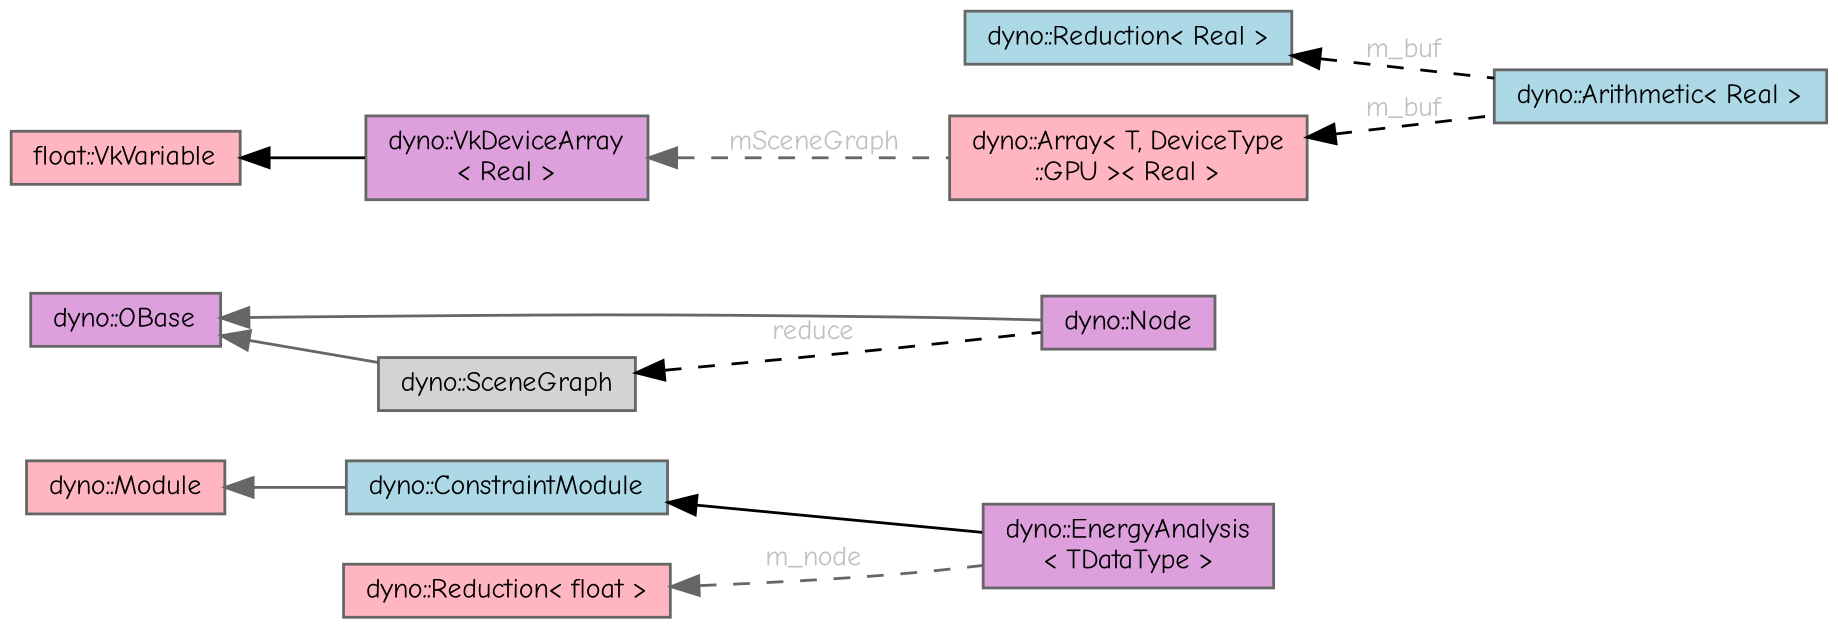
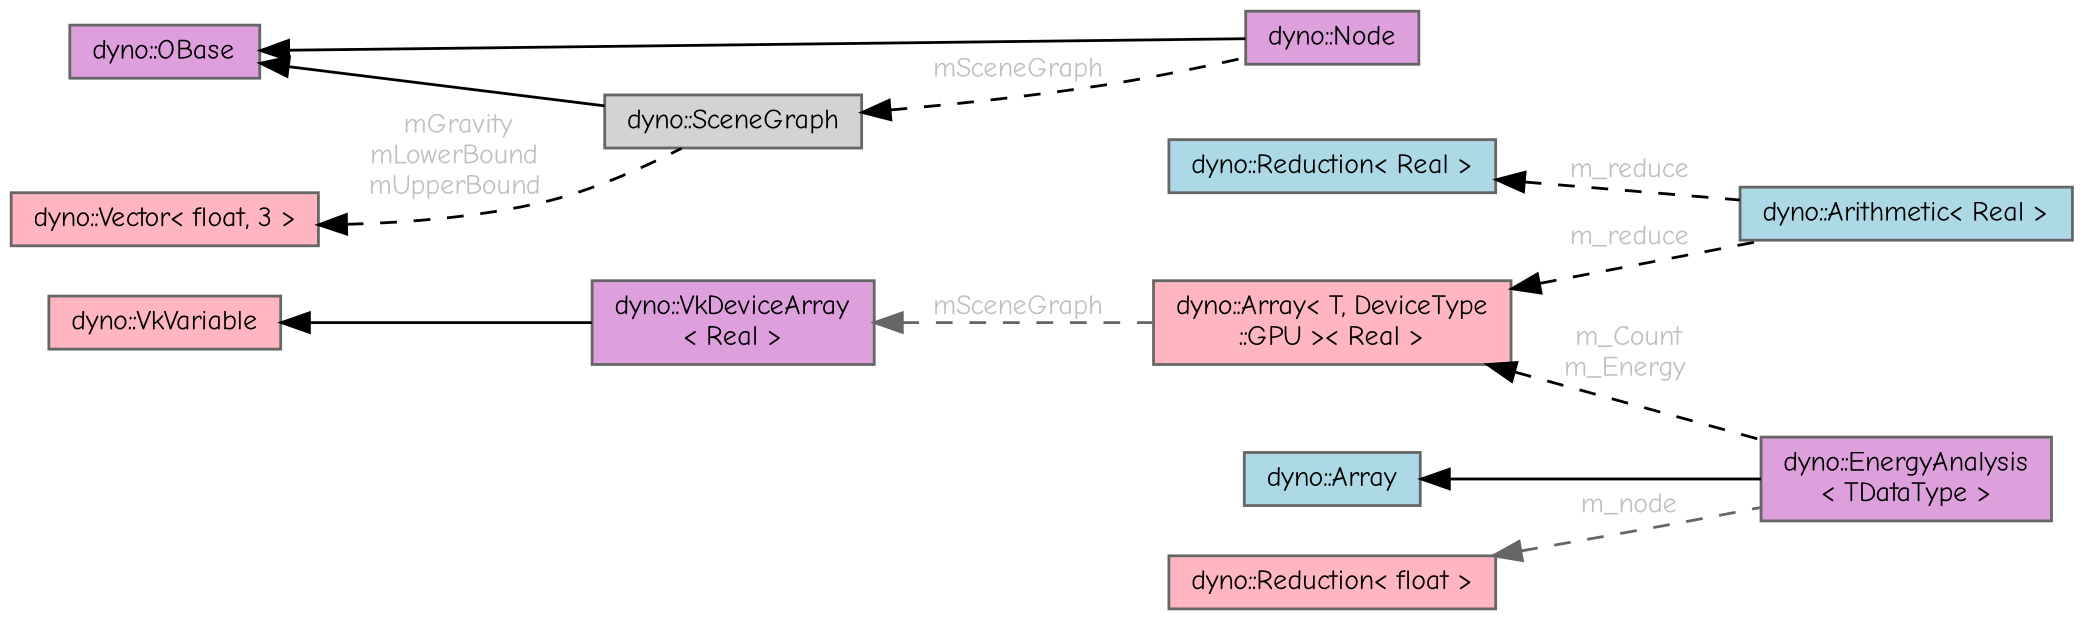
(1401, 50) -> (1626, 170)
(1401, 109) -> (1626, 237)
(126, 158) -> (165, 323)
none -> (165, 219)
(646, 315) -> (767, 44)
(810, 332) -> (1014, 70)
(314, 351) -> (446, 86)
none -> (1638, 406)
(126, 487) -> none
(507, 487) -> (1332, 479)
